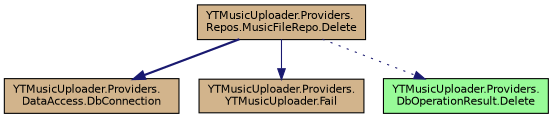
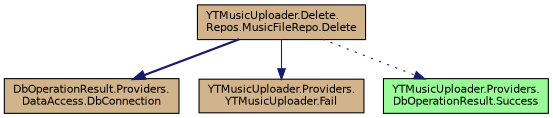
(281, 22) -> (281, 22)
(92, 96) -> (92, 96)
(466, 96) -> (466, 96)
